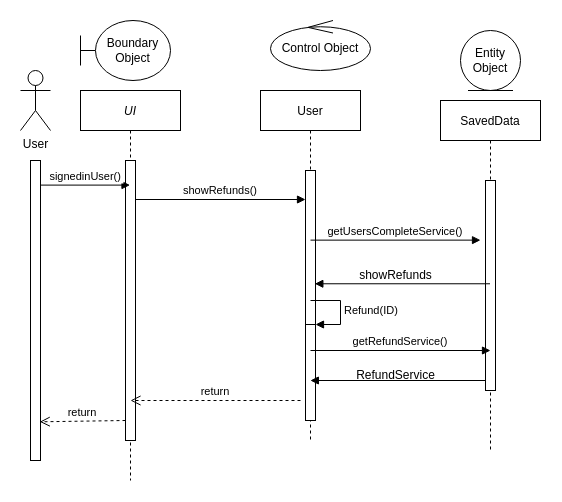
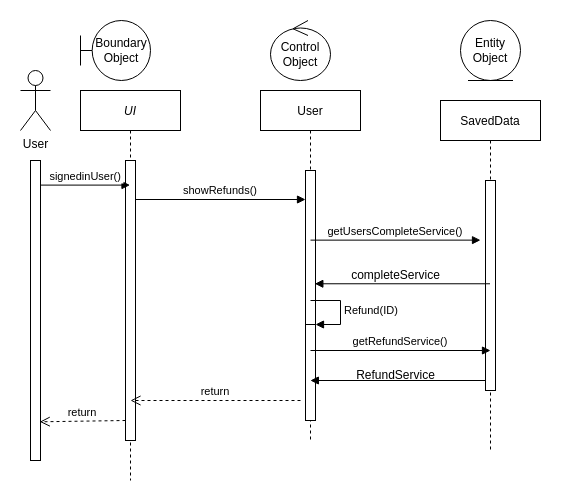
(321, 46) -> (301, 51)
(126, 51) -> (116, 51)
(491, 61) -> (491, 51)
(396, 276) -> (396, 276)
